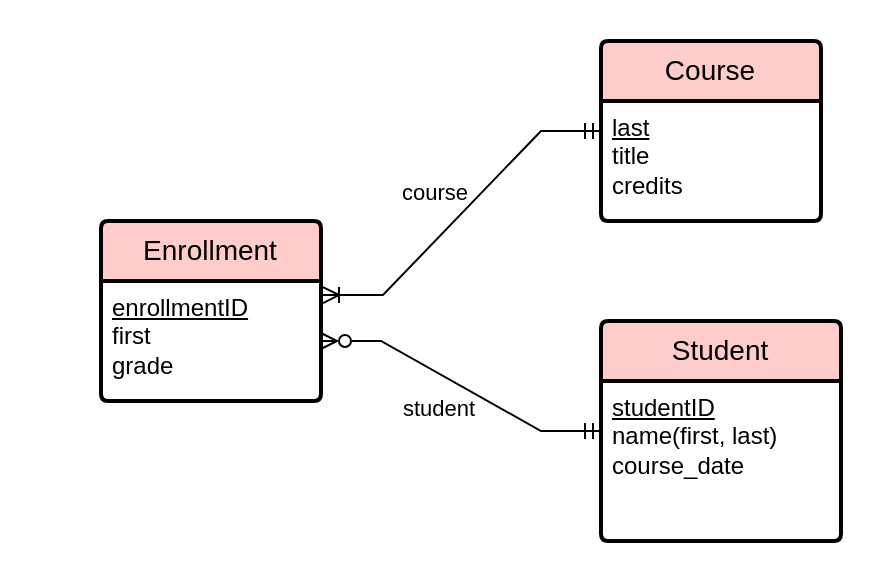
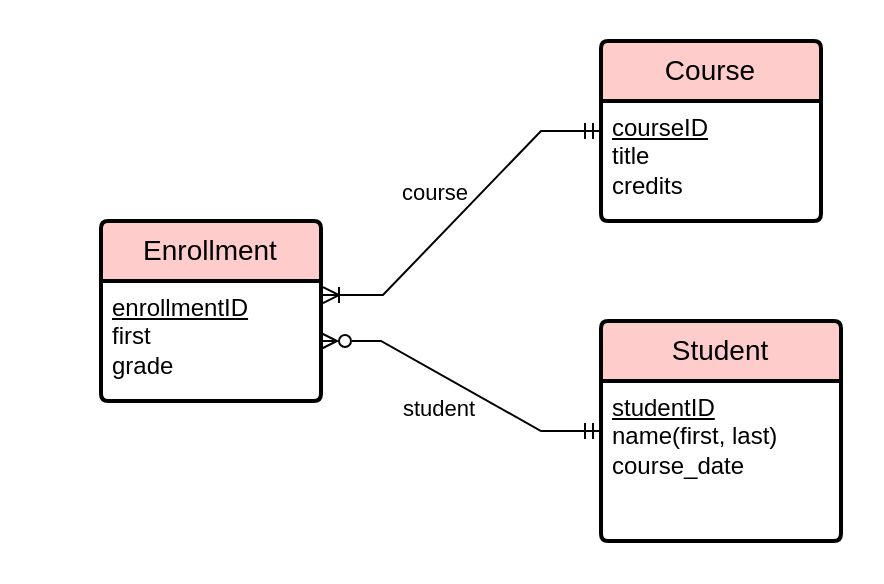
(657, 158) -> (667, 158)
